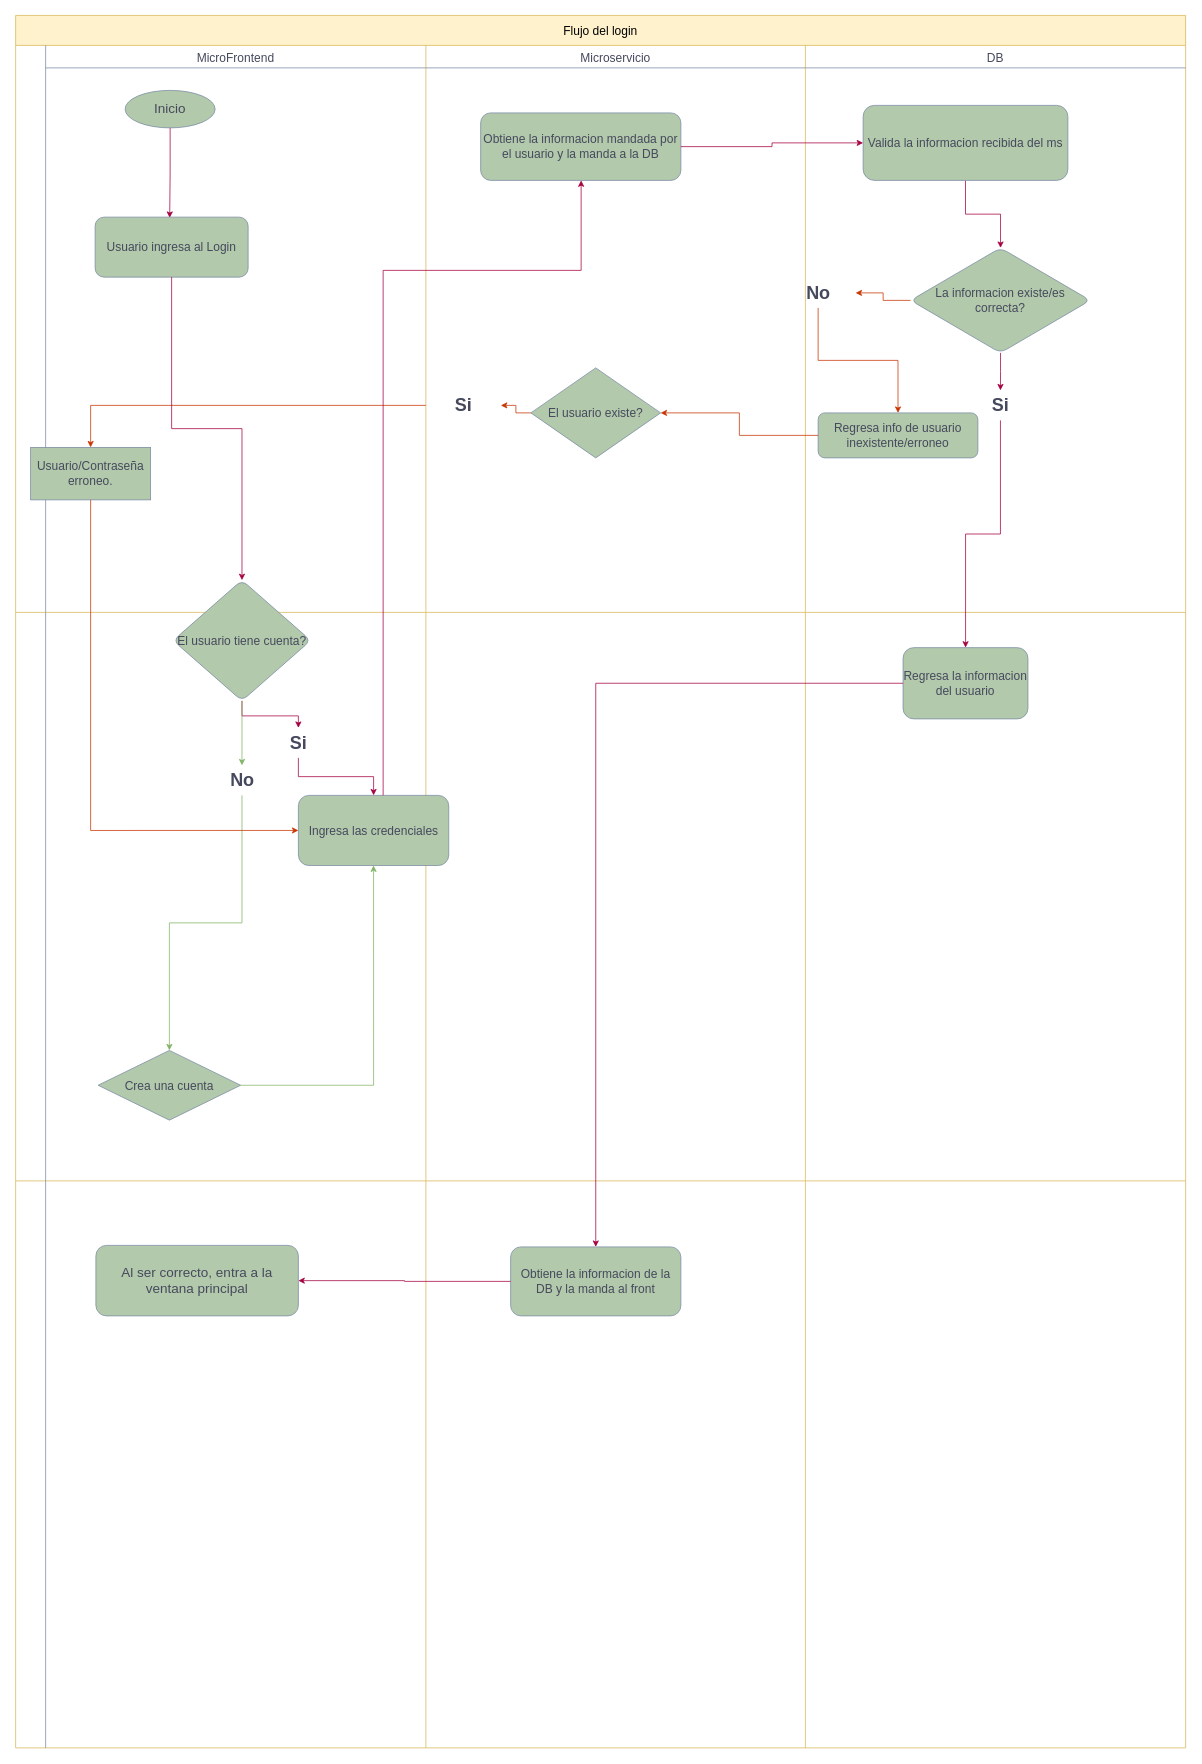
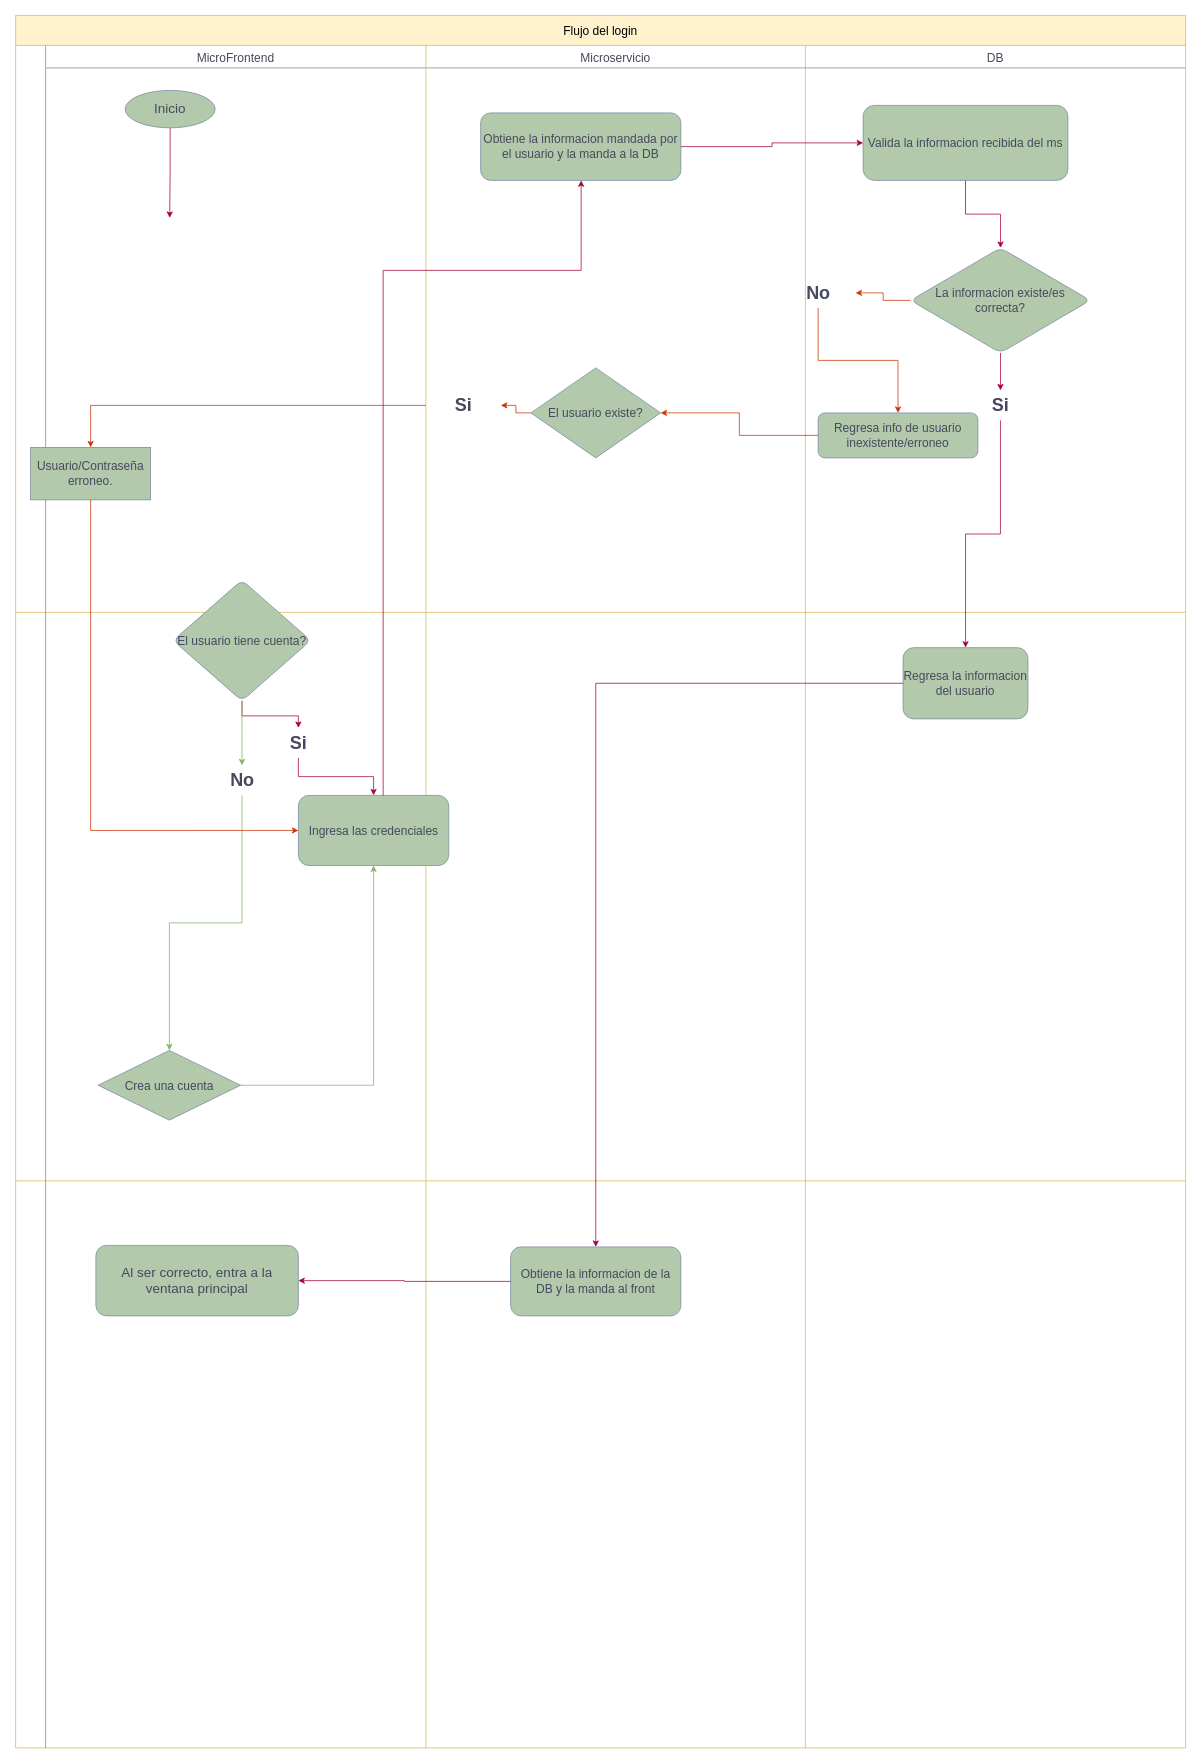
(171, 247) -> none
(171, 388) -> none
